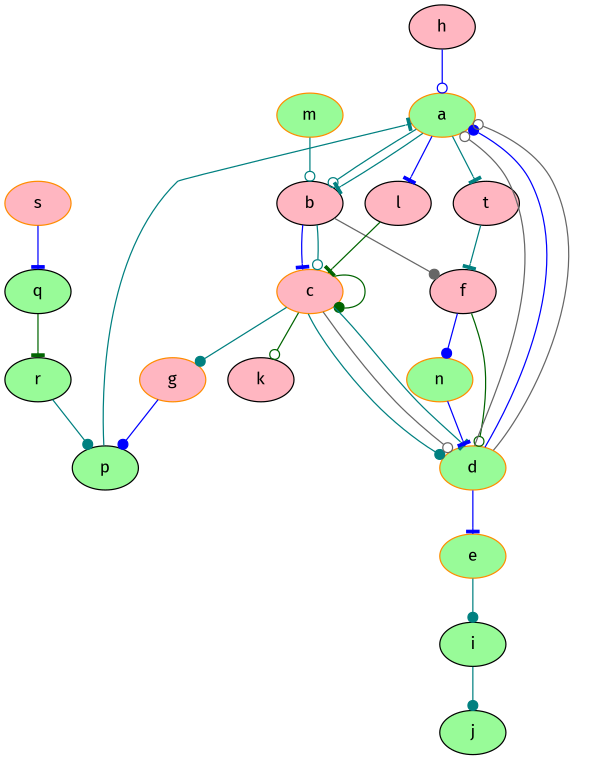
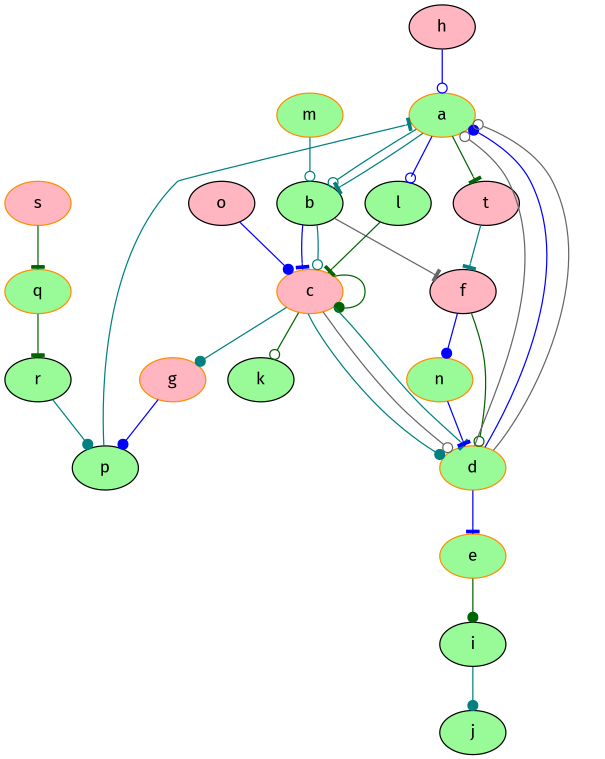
(422, 156) -> (422, 156)
(463, 156) -> (463, 156)
none -> (222, 203)
(310, 203) -> (310, 203)
(398, 203) -> (398, 203)
(38, 245) -> (38, 245)
(384, 246) -> (384, 246)
(38, 292) -> (38, 292)
(261, 380) -> (261, 380)
(473, 595) -> (473, 595)
